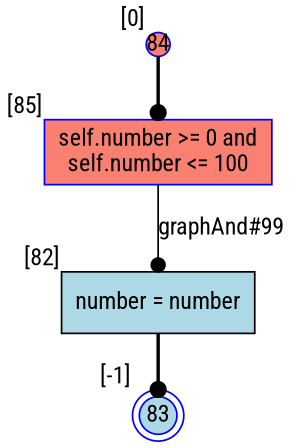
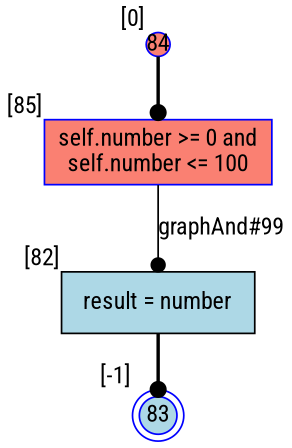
(158, 303) -> (158, 303)
